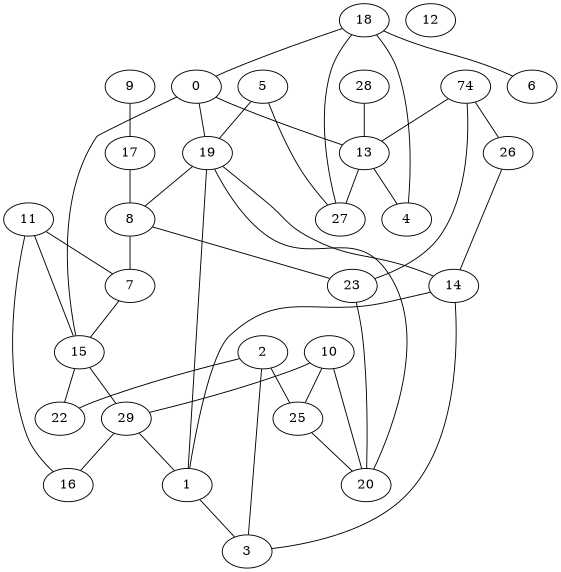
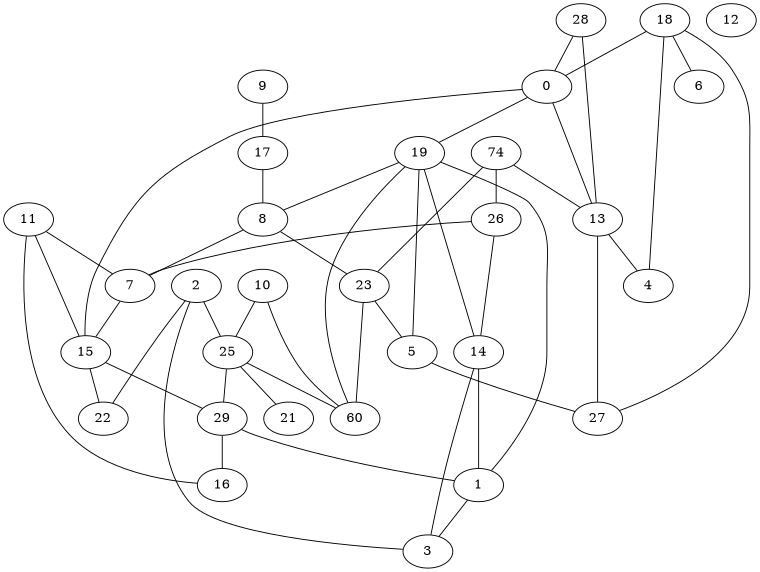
none -> (564, 54)
none -> (308, 238)
none -> (388, 319)
(231, 391) -> (225, 386)
none -> (289, 419)
(366, 485) -> (355, 419)
